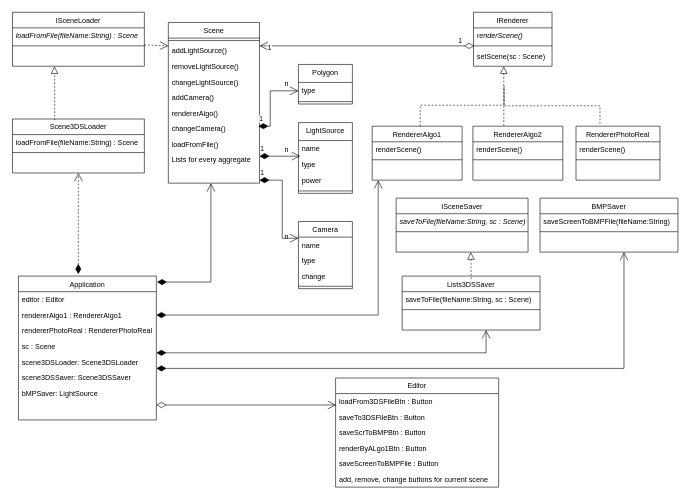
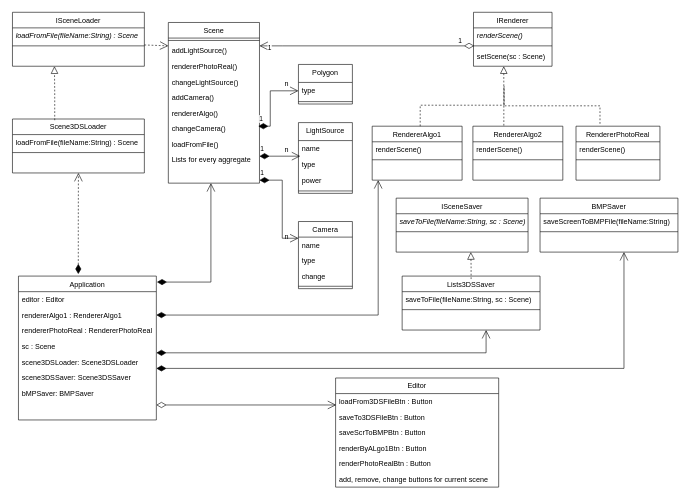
(209, 67) -> (209, 67)
(62, 394) -> (57, 394)
(391, 464) -> (390, 464)
